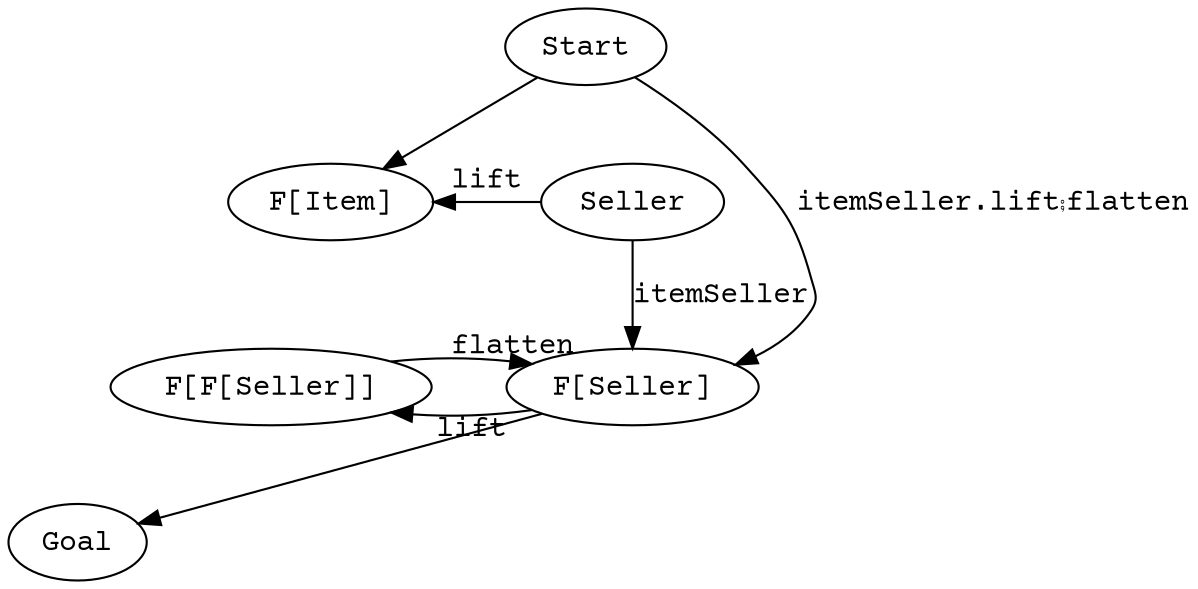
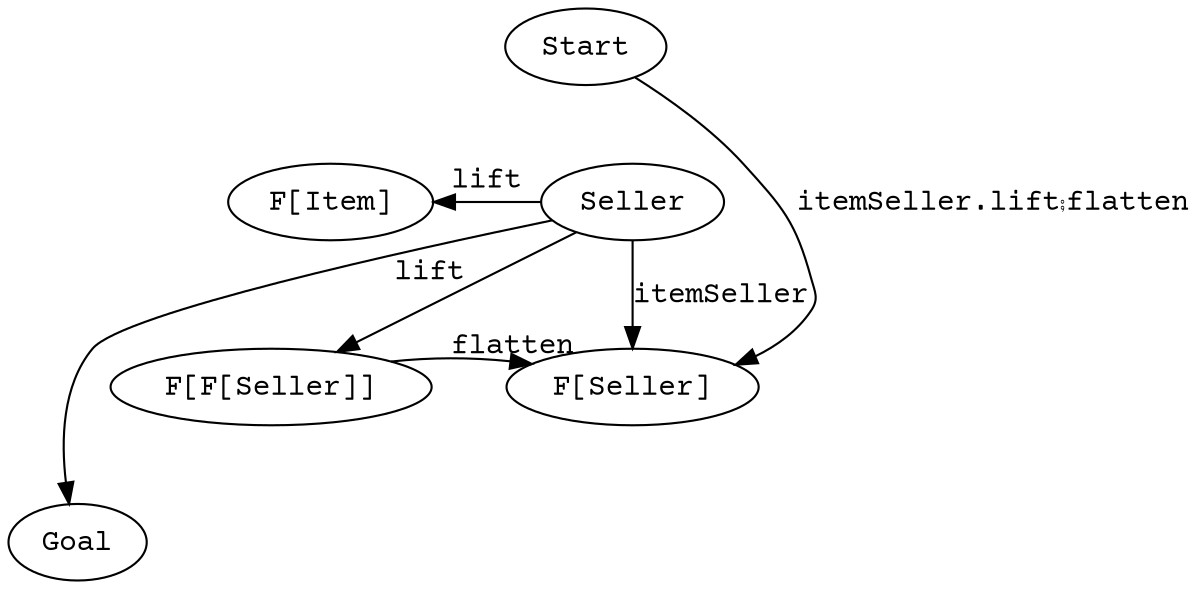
(470, 118) -> none
(472, 415) -> (466, 287)
(351, 466) -> (251, 290)
